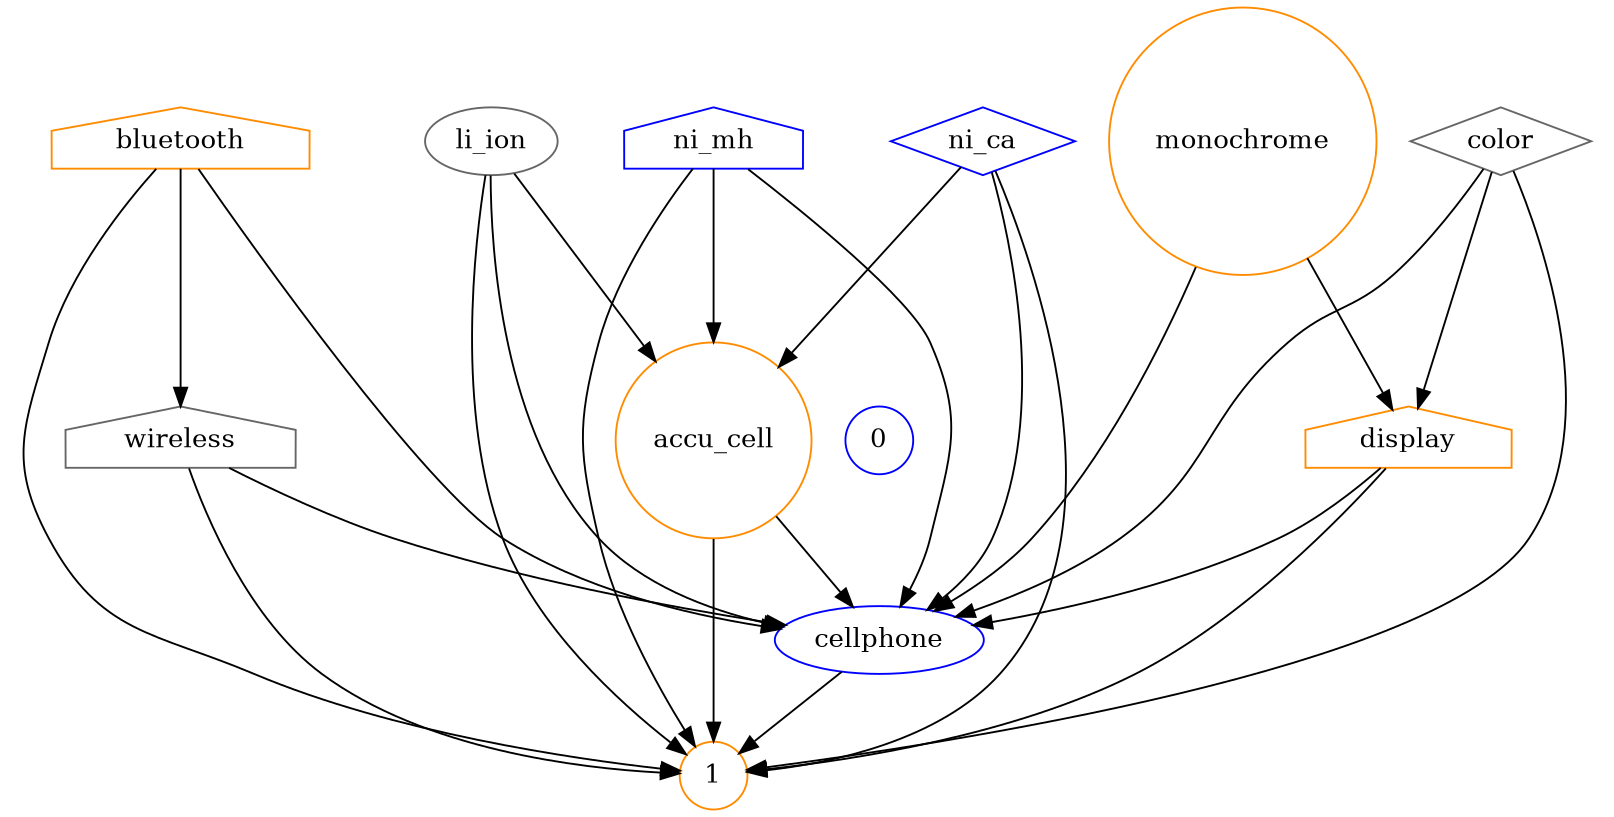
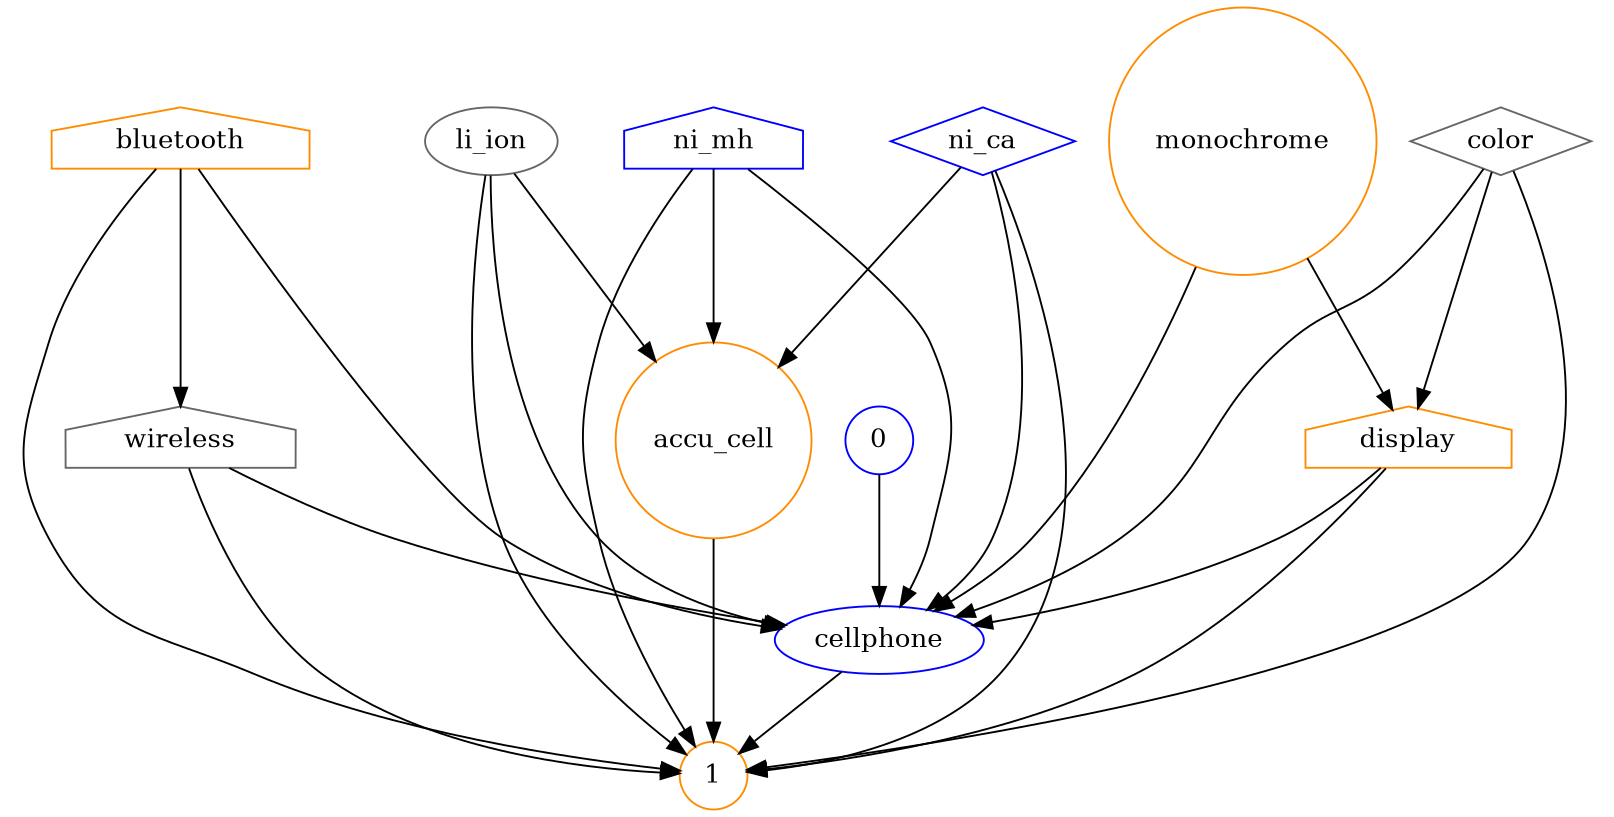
(808, 554) -> (879, 531)
